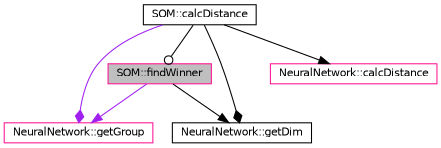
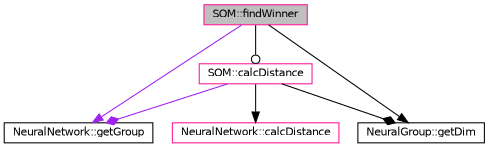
(200, 15) -> (256, 74)
(182, 41) -> (256, 40)
(79, 133) -> (79, 133)
(242, 133) -> (421, 133)
